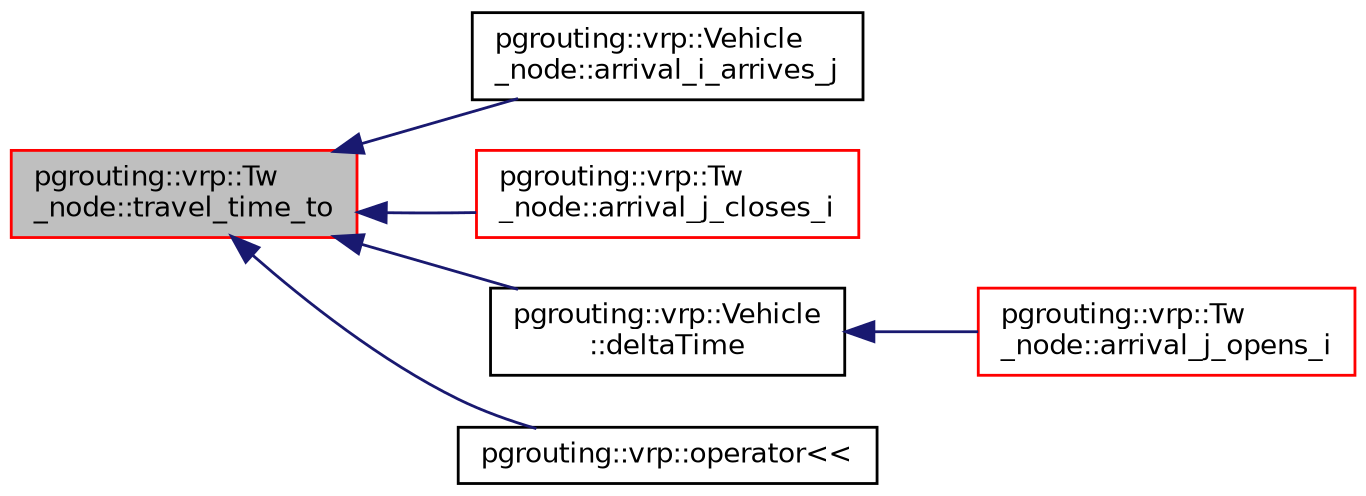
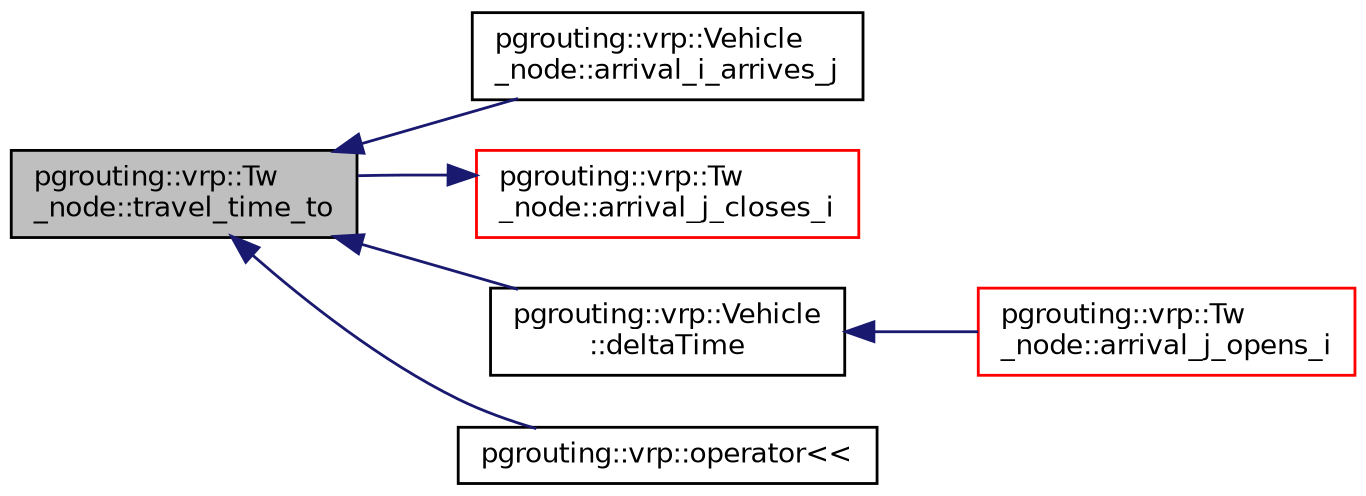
(184, 194) -> (184, 194)
(431, 213) -> (403, 175)
